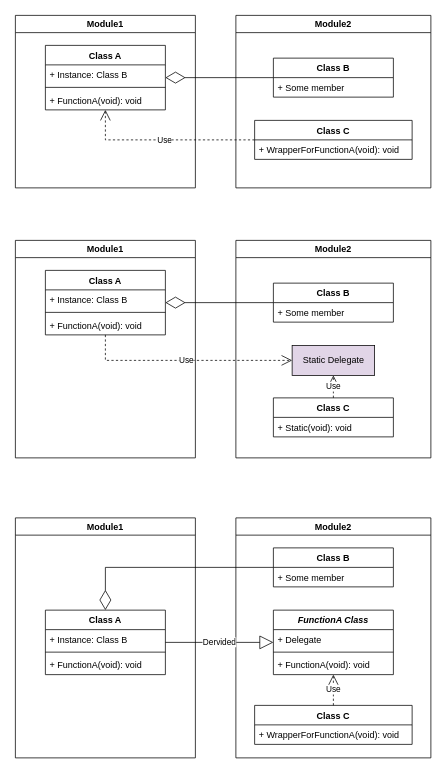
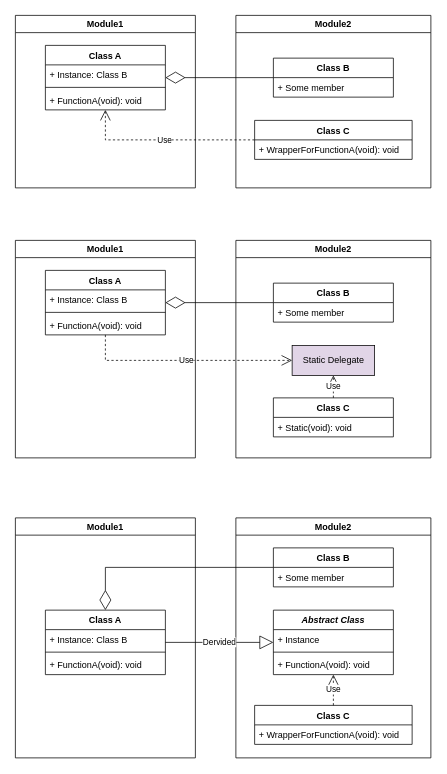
(333, 620) -> (333, 620)
(300, 640) -> (302, 640)
